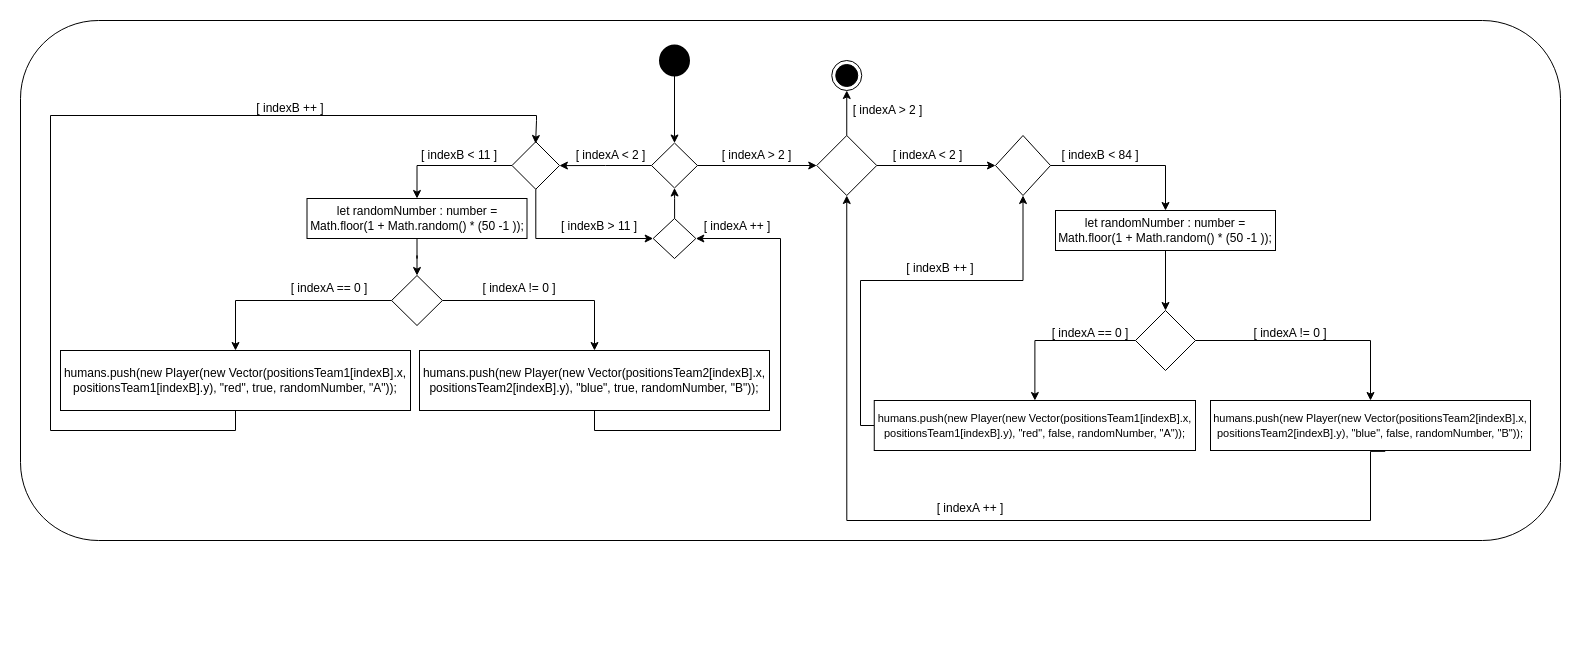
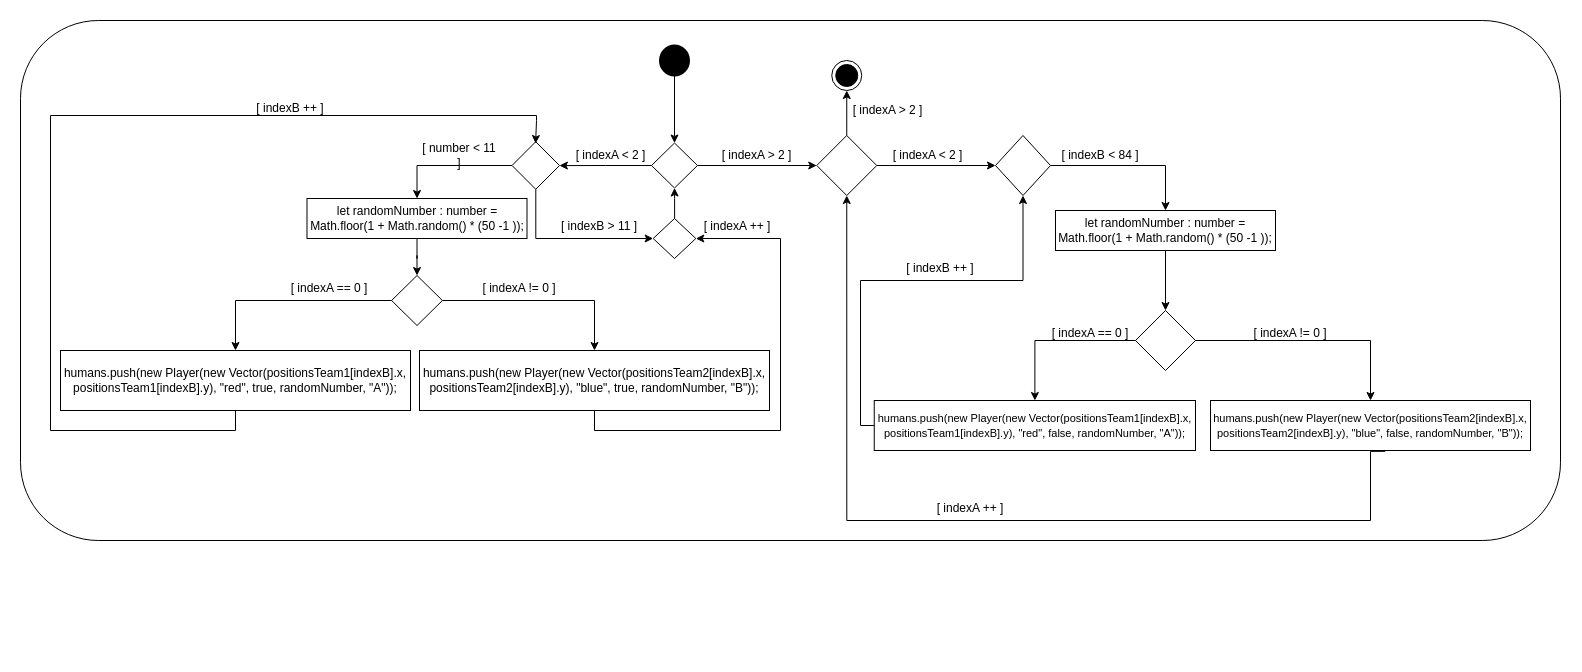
(460, 156) -> (460, 156)
